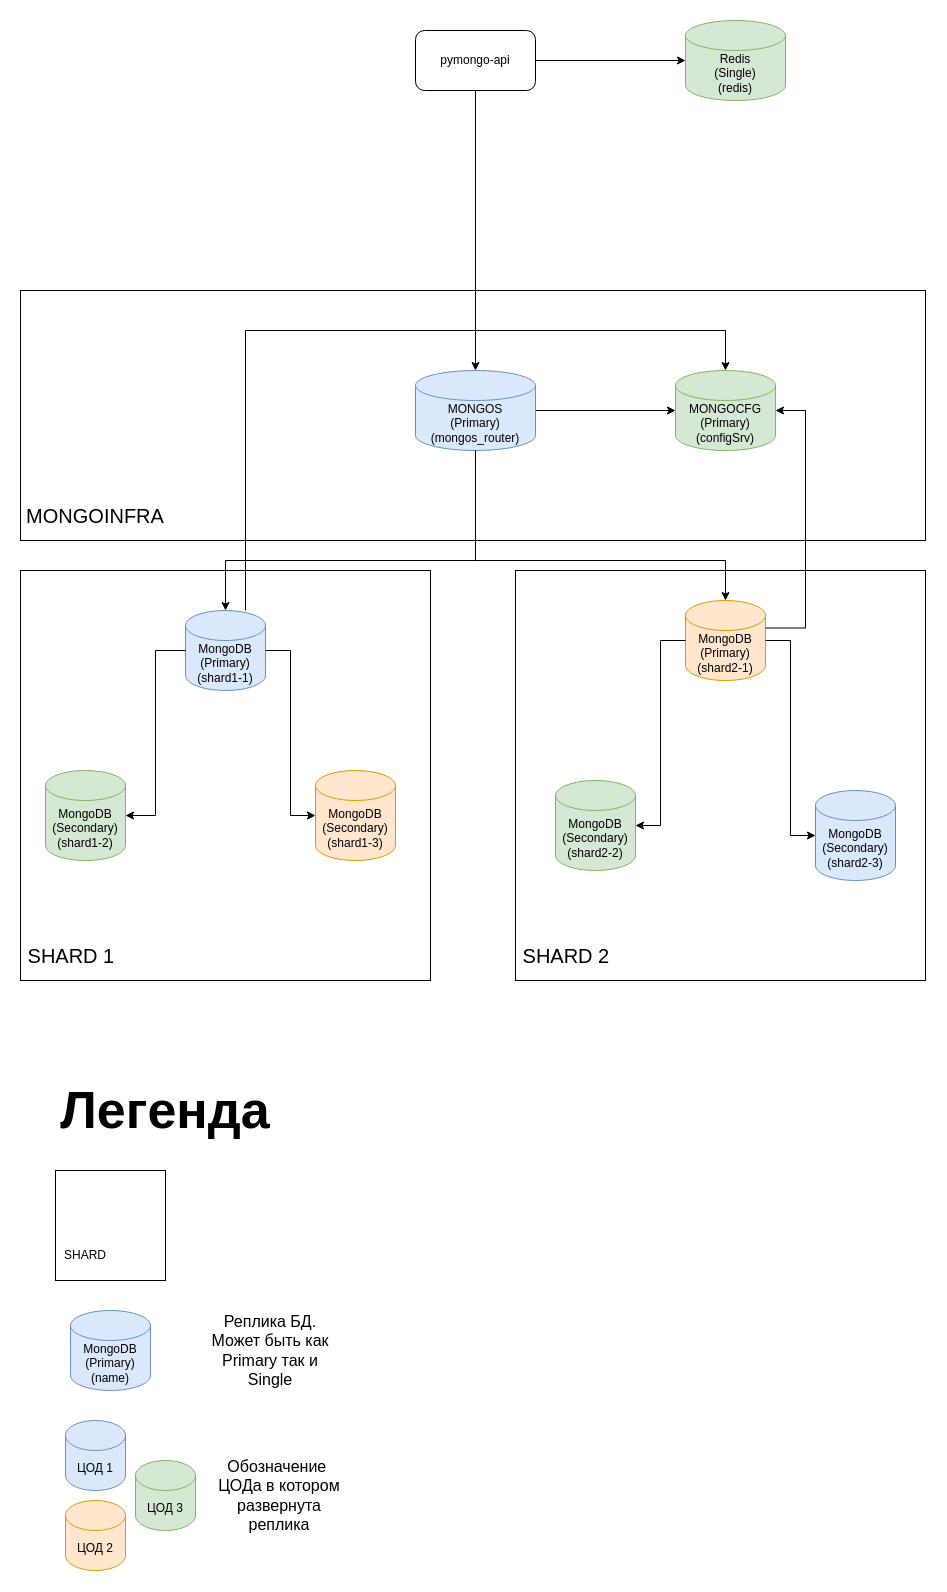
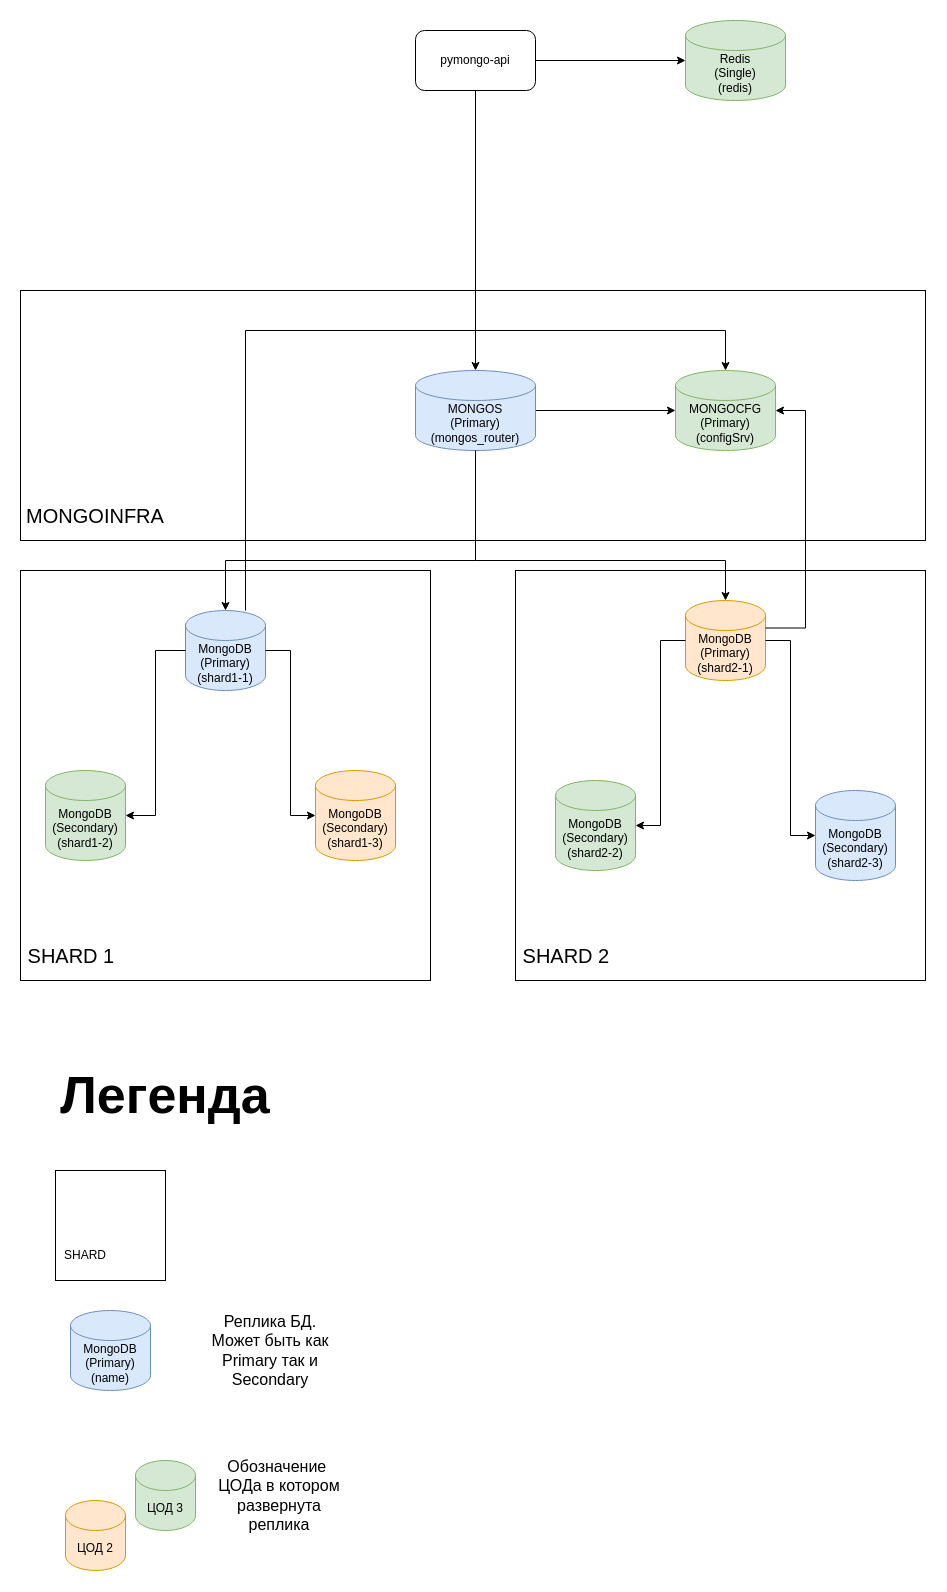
(166, 1111) -> (166, 1096)
(271, 1351) -> (271, 1351)
(96, 1456) -> none
